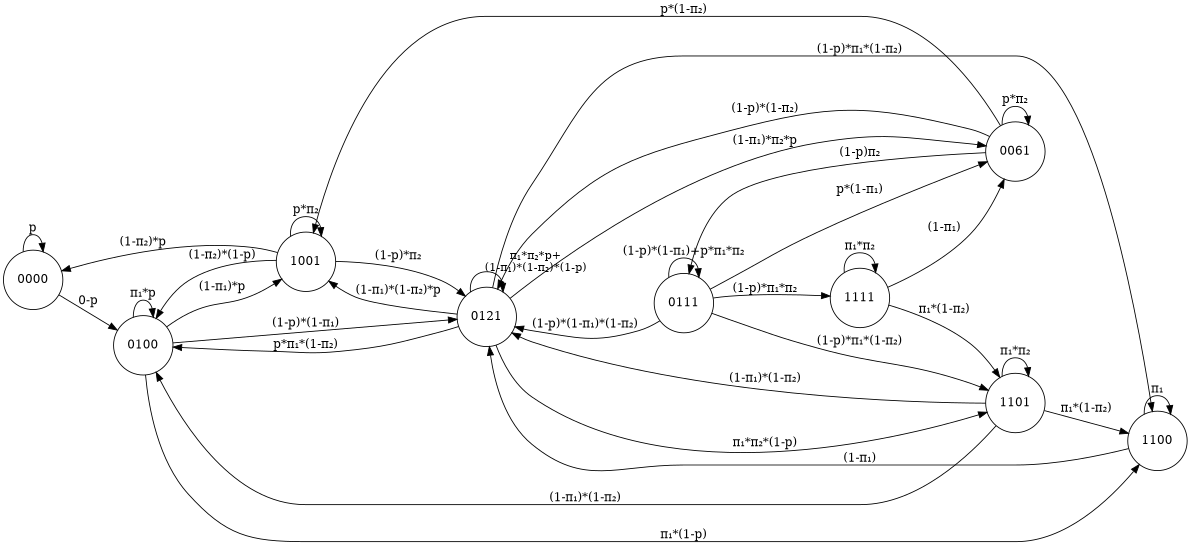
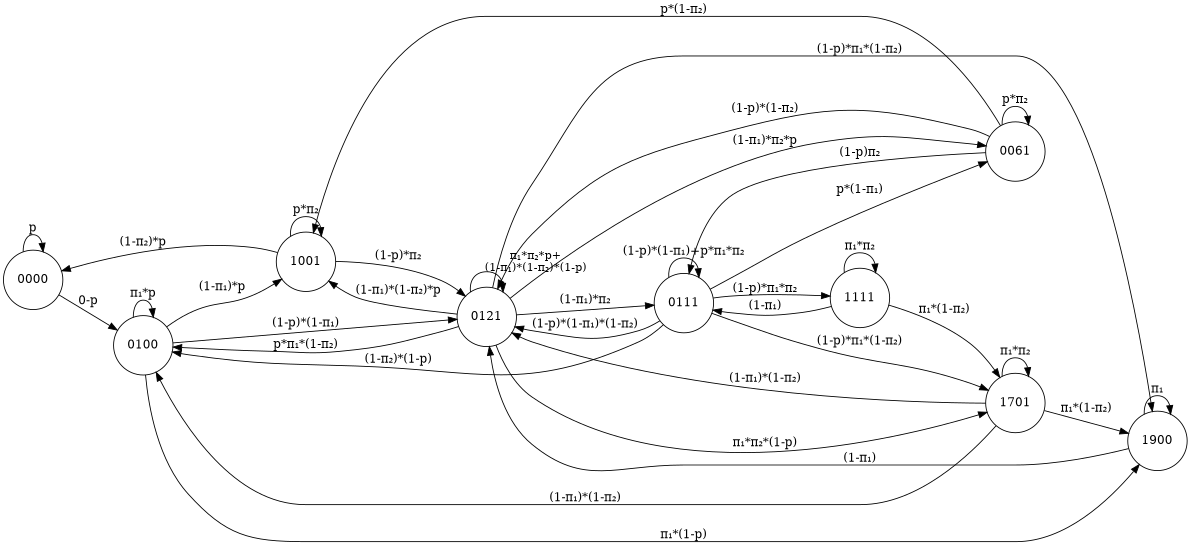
(954, 248) -> (777, 315)
(211, 270) -> (427, 370)
none -> (581, 310)
(1015, 403) -> (1015, 403)
(1157, 441) -> (1157, 441)
